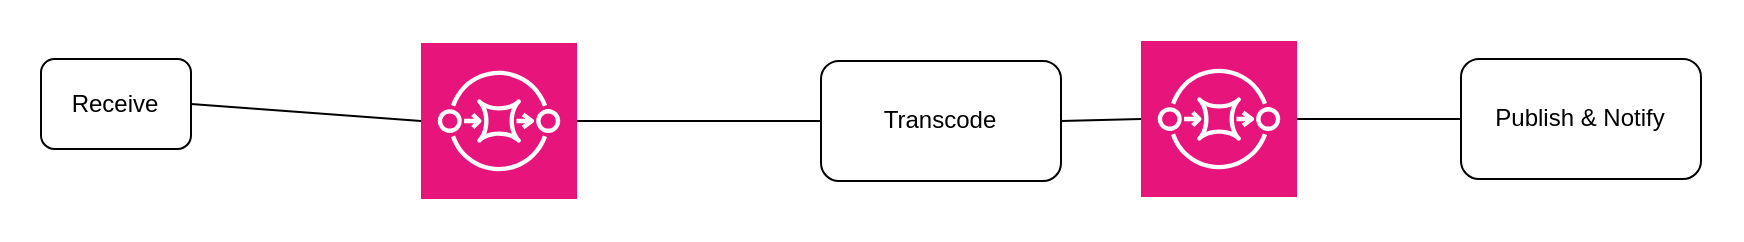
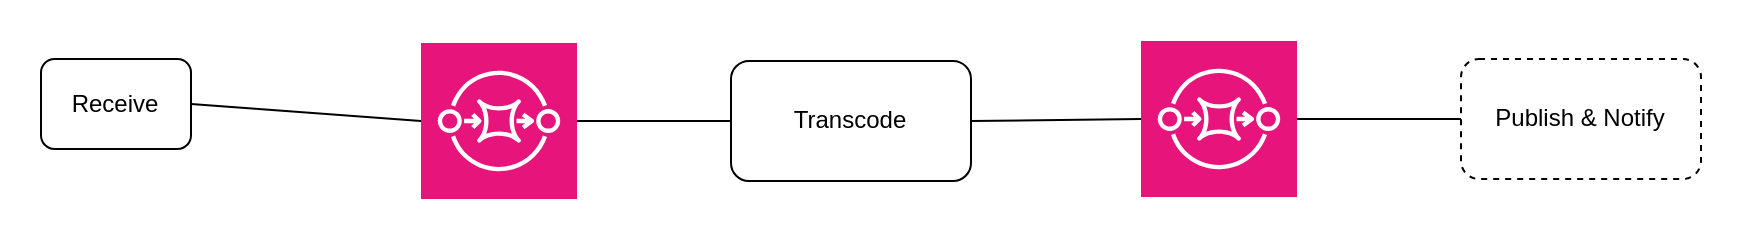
(1581, 119) -> (1581, 119)
(941, 121) -> (851, 121)
